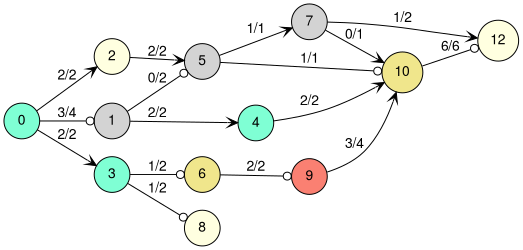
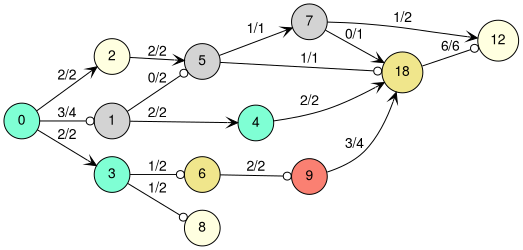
(402, 72) -> (402, 72)
